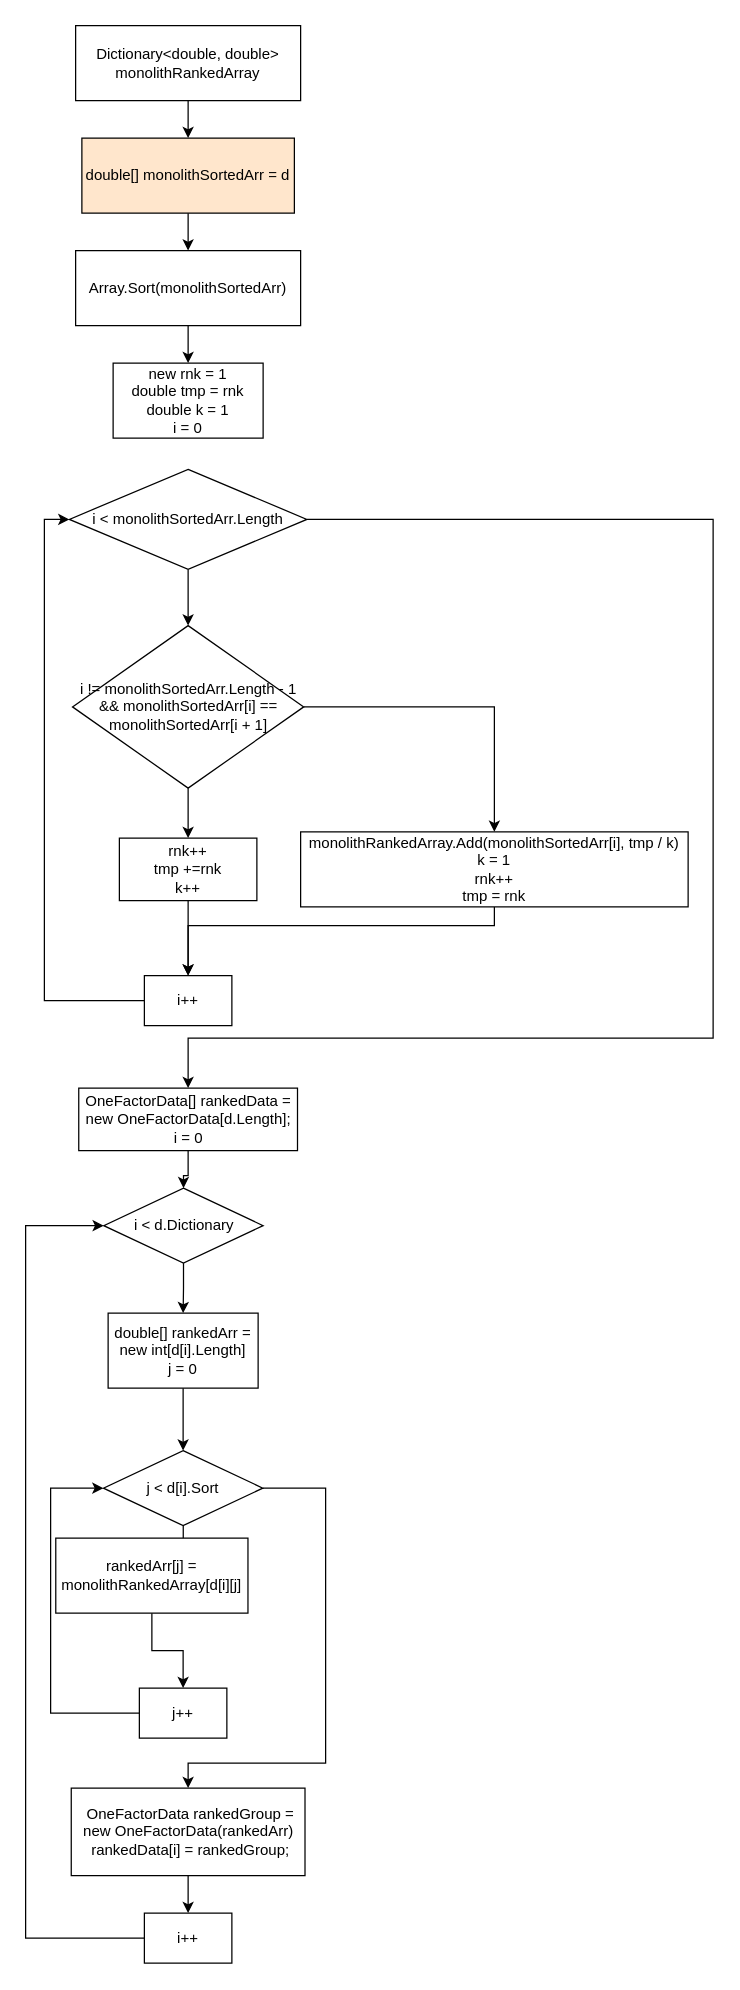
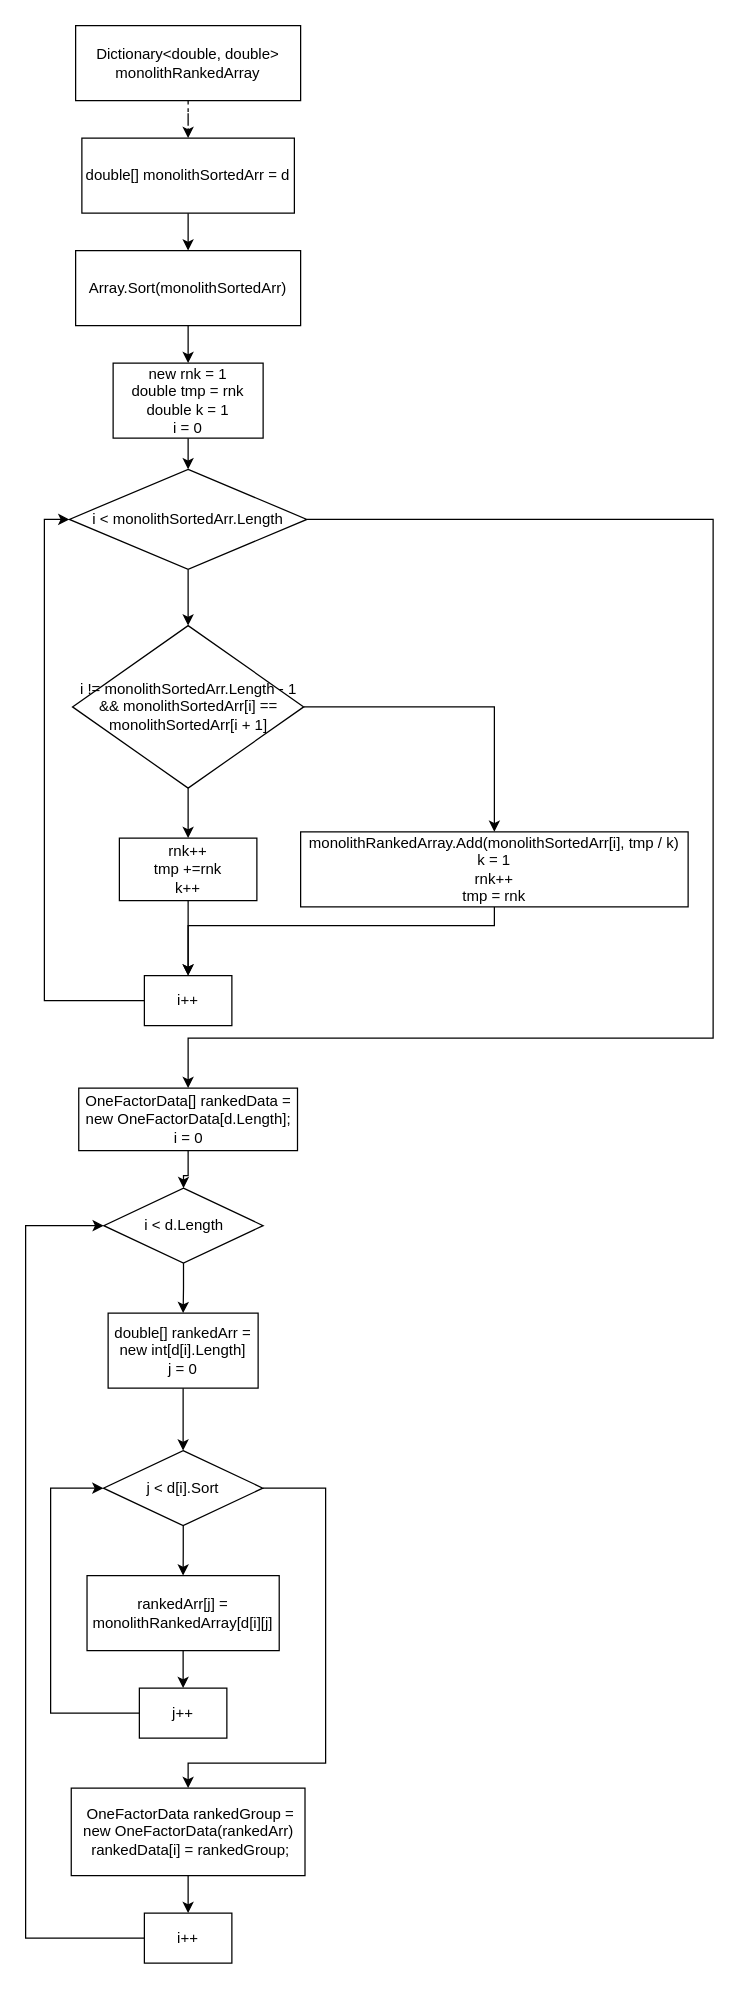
(188, 108) -> (188, 108)
(188, 176) -> (188, 176)
none -> (188, 458)
(184, 1226) -> (184, 1226)
(152, 1576) -> (183, 1613)
